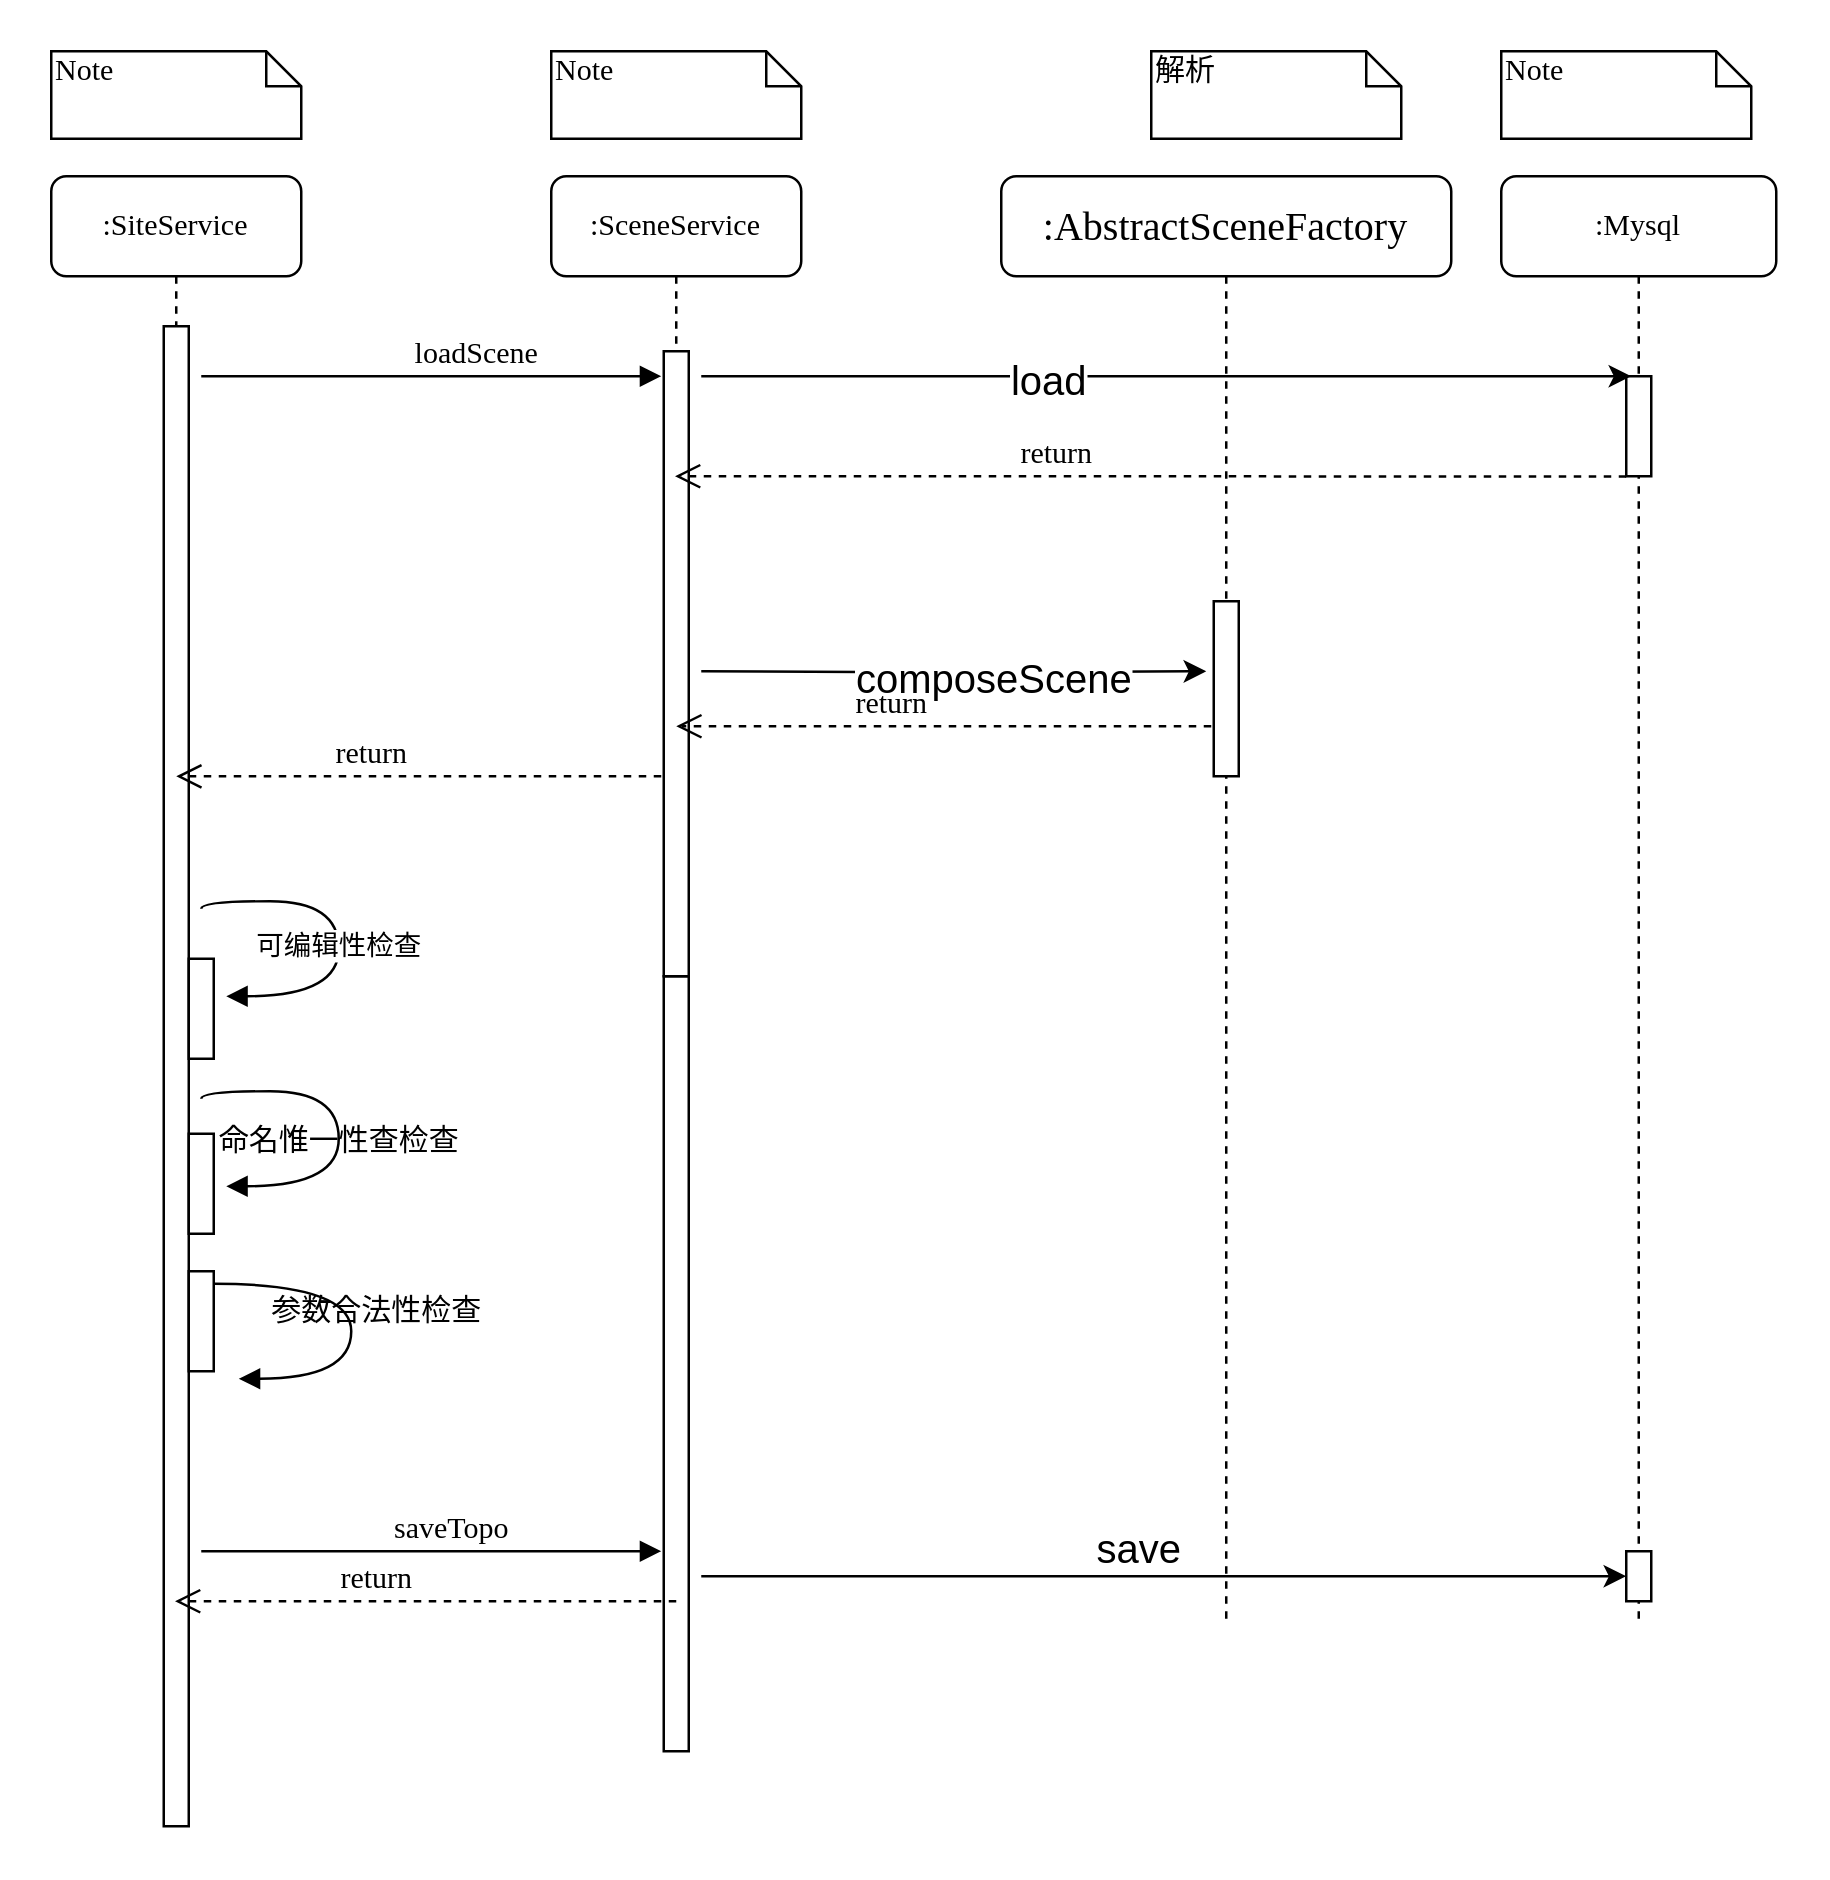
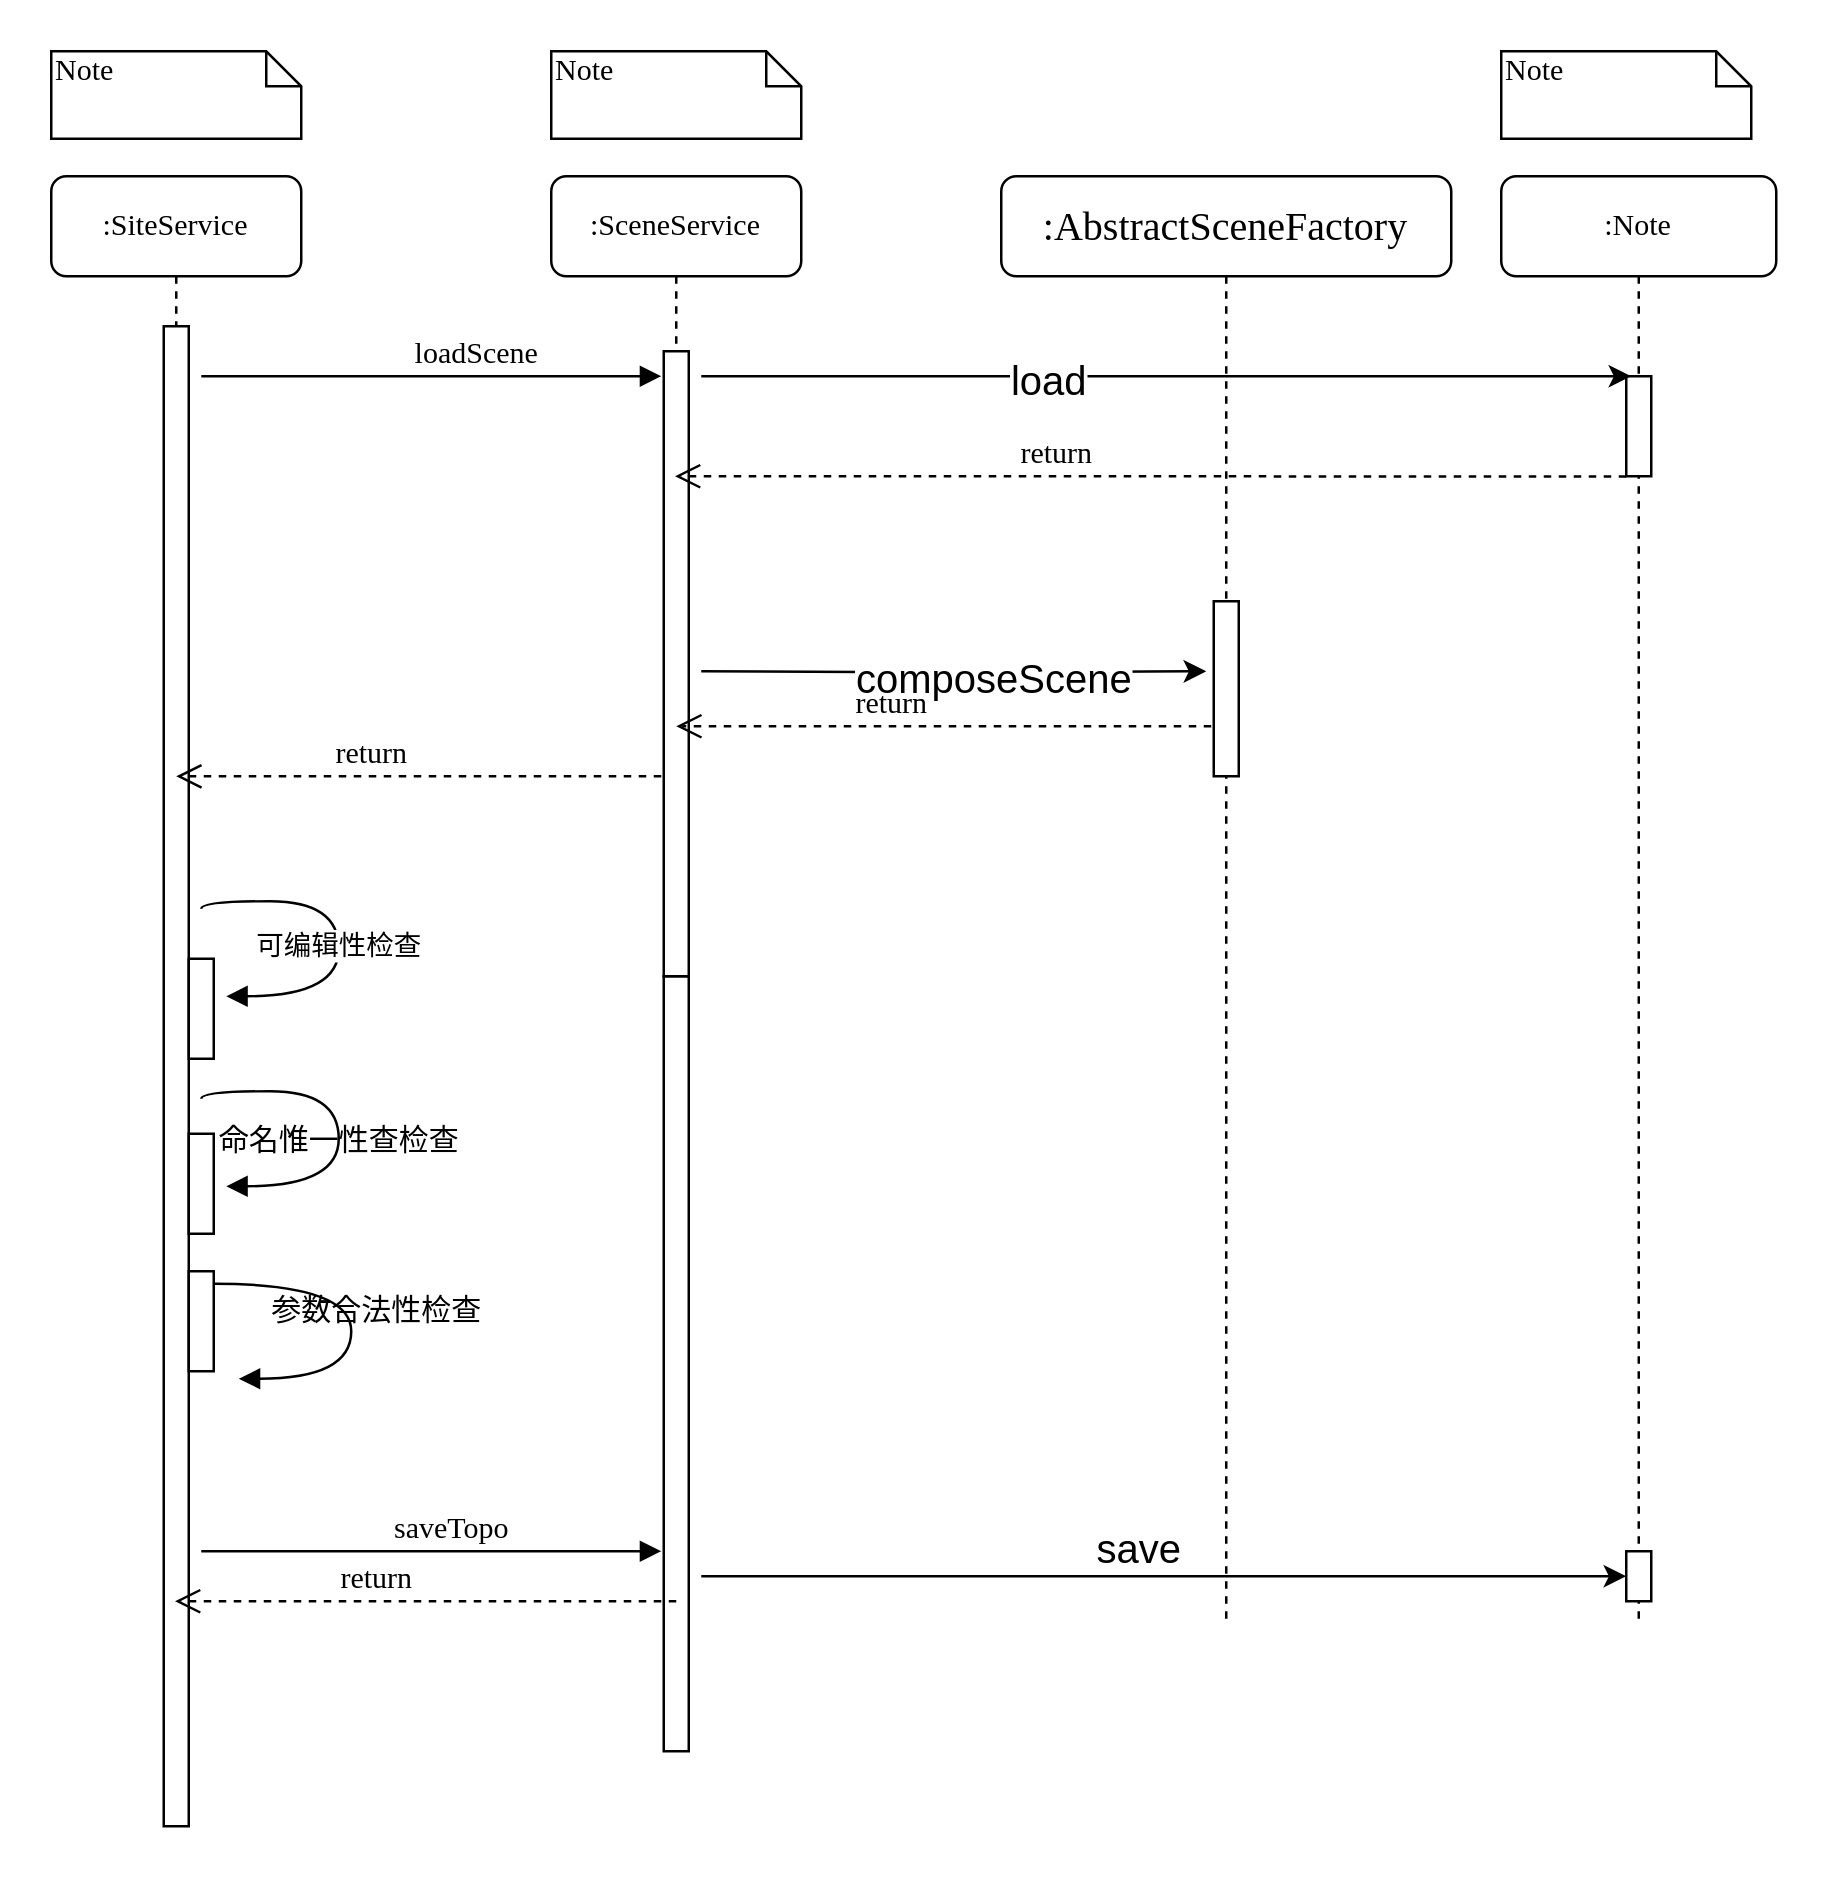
(1276, 95) -> none
(1639, 226) -> (1639, 226)
